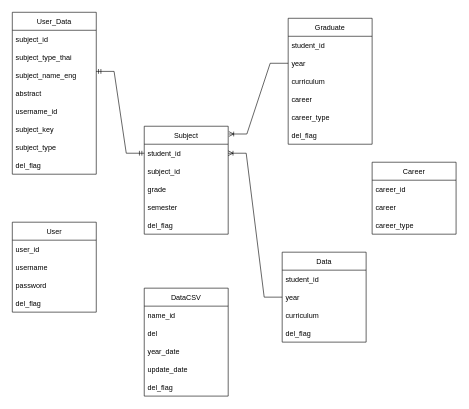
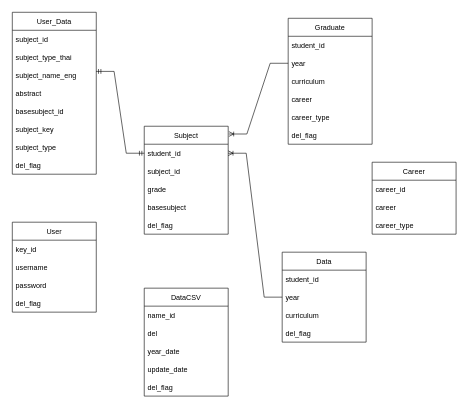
(37, 112) -> (43, 112)
(164, 208) -> (170, 208)
(29, 250) -> (27, 250)
